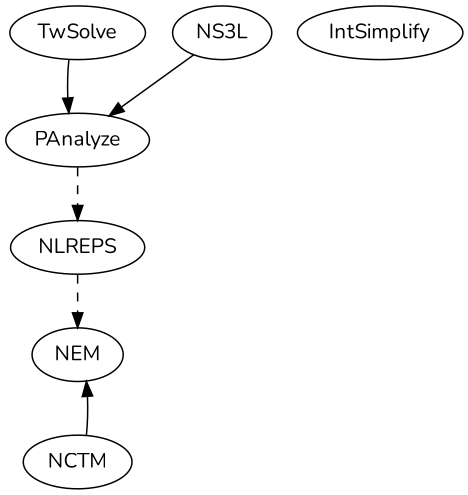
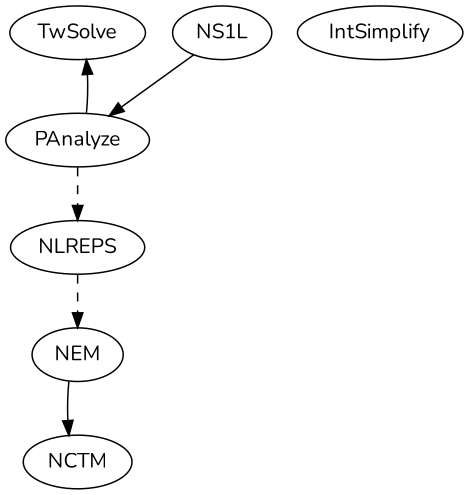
(222, 33) -> (222, 33)
(68, 79) -> (88, 94)
(88, 416) -> (68, 401)
